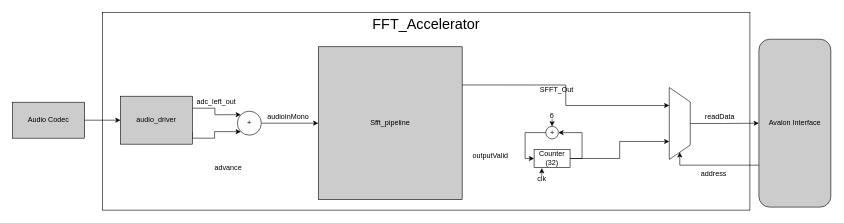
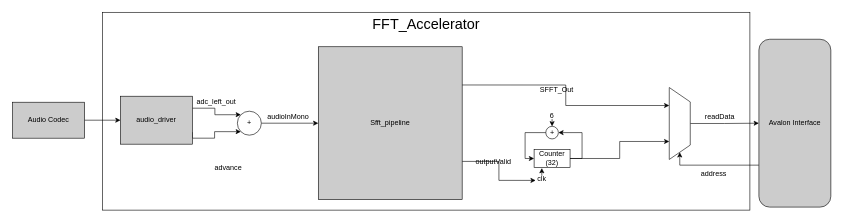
(491, 156) -> (494, 162)
none -> (482, 162)
